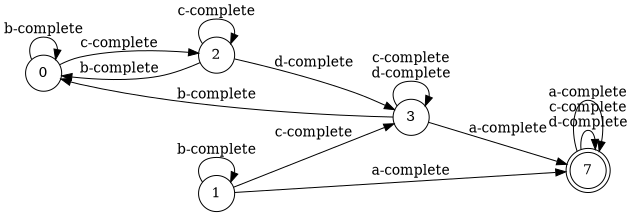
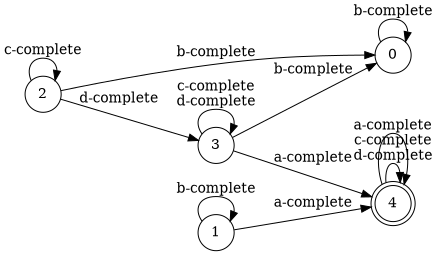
(123, 51) -> none
(309, 157) -> none
(588, 170) -> (393, 204)
